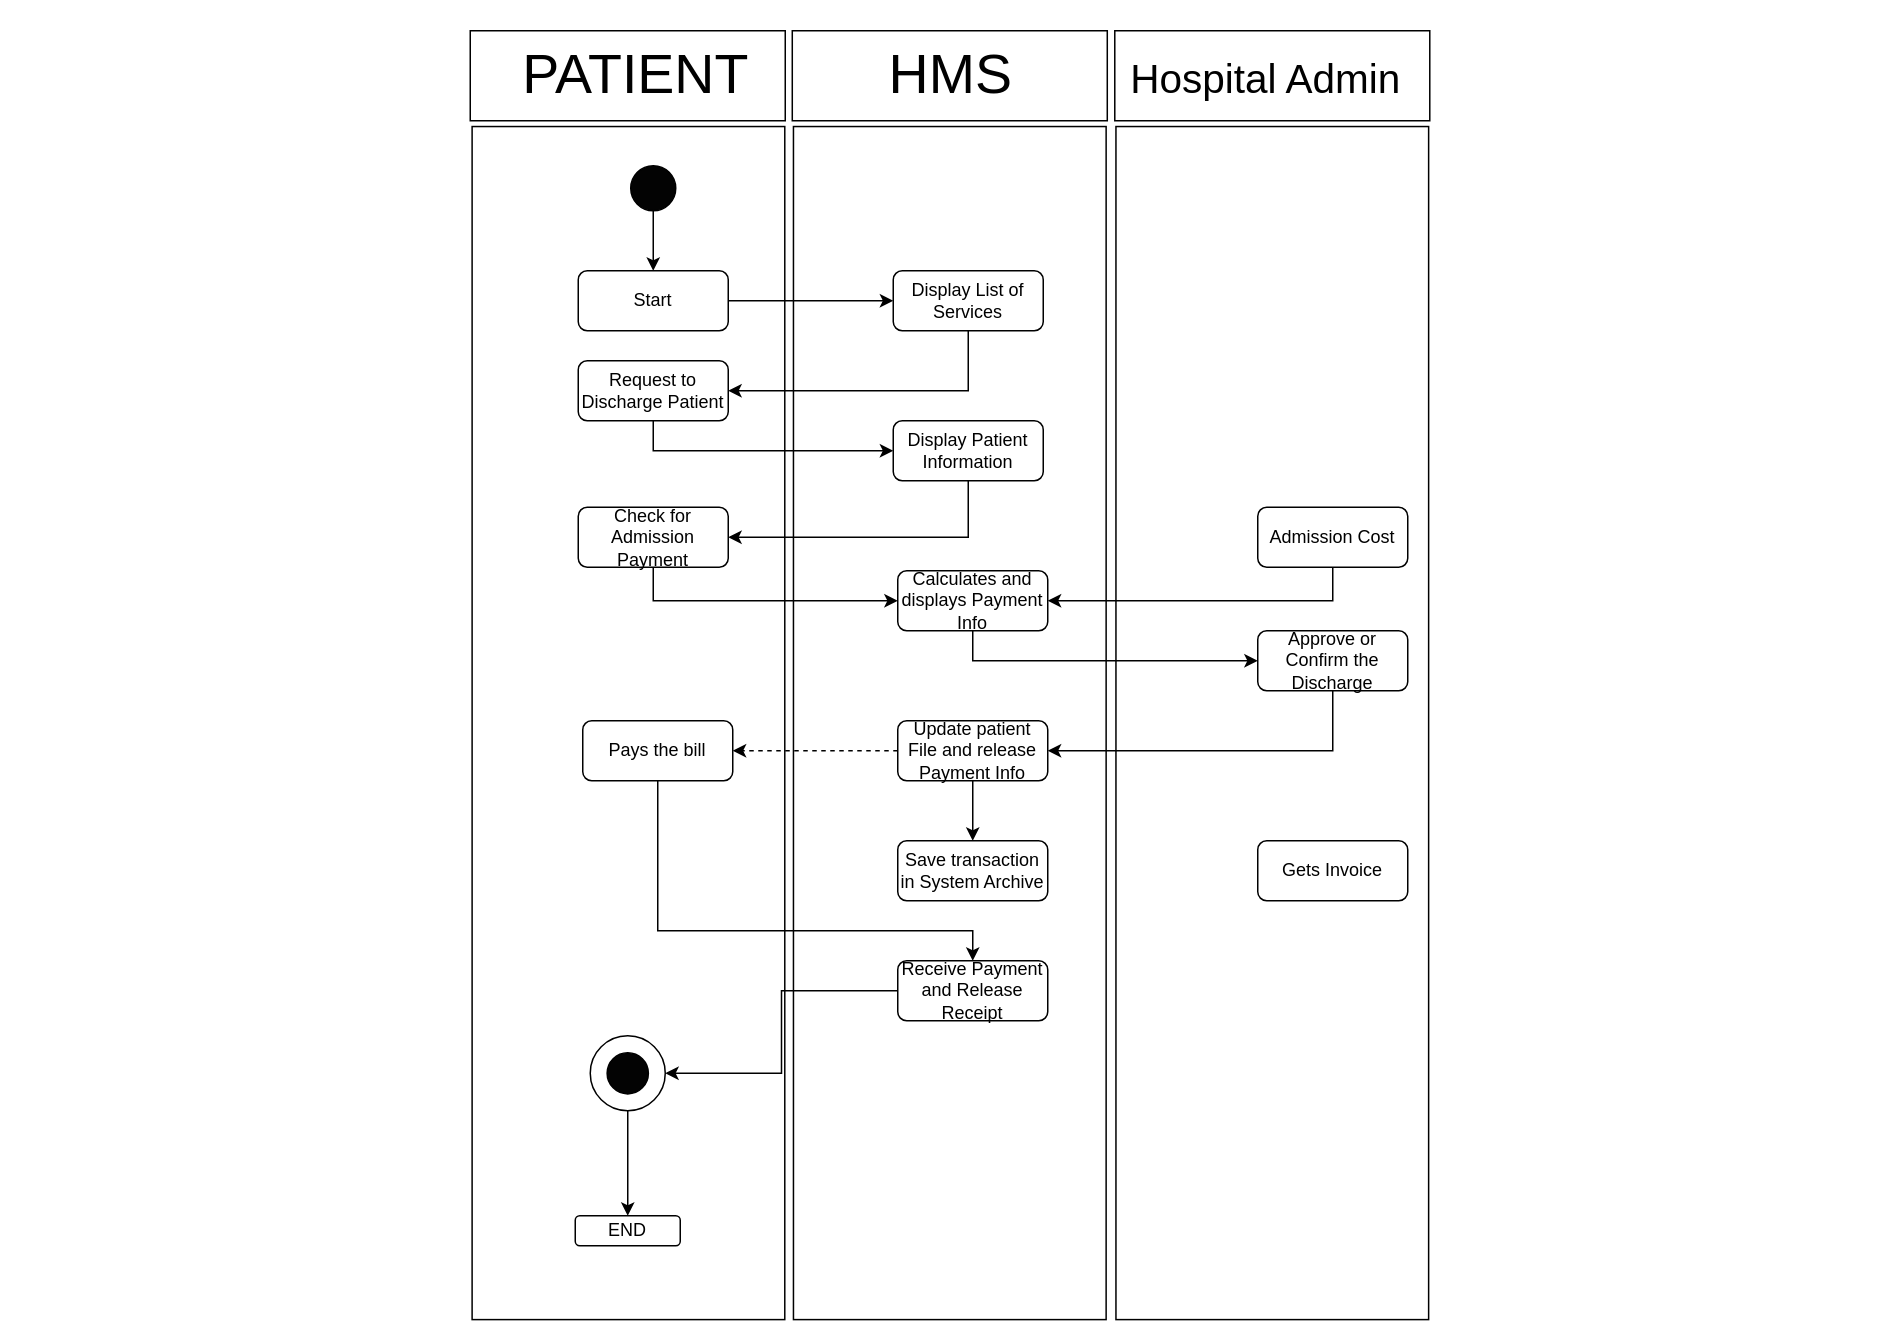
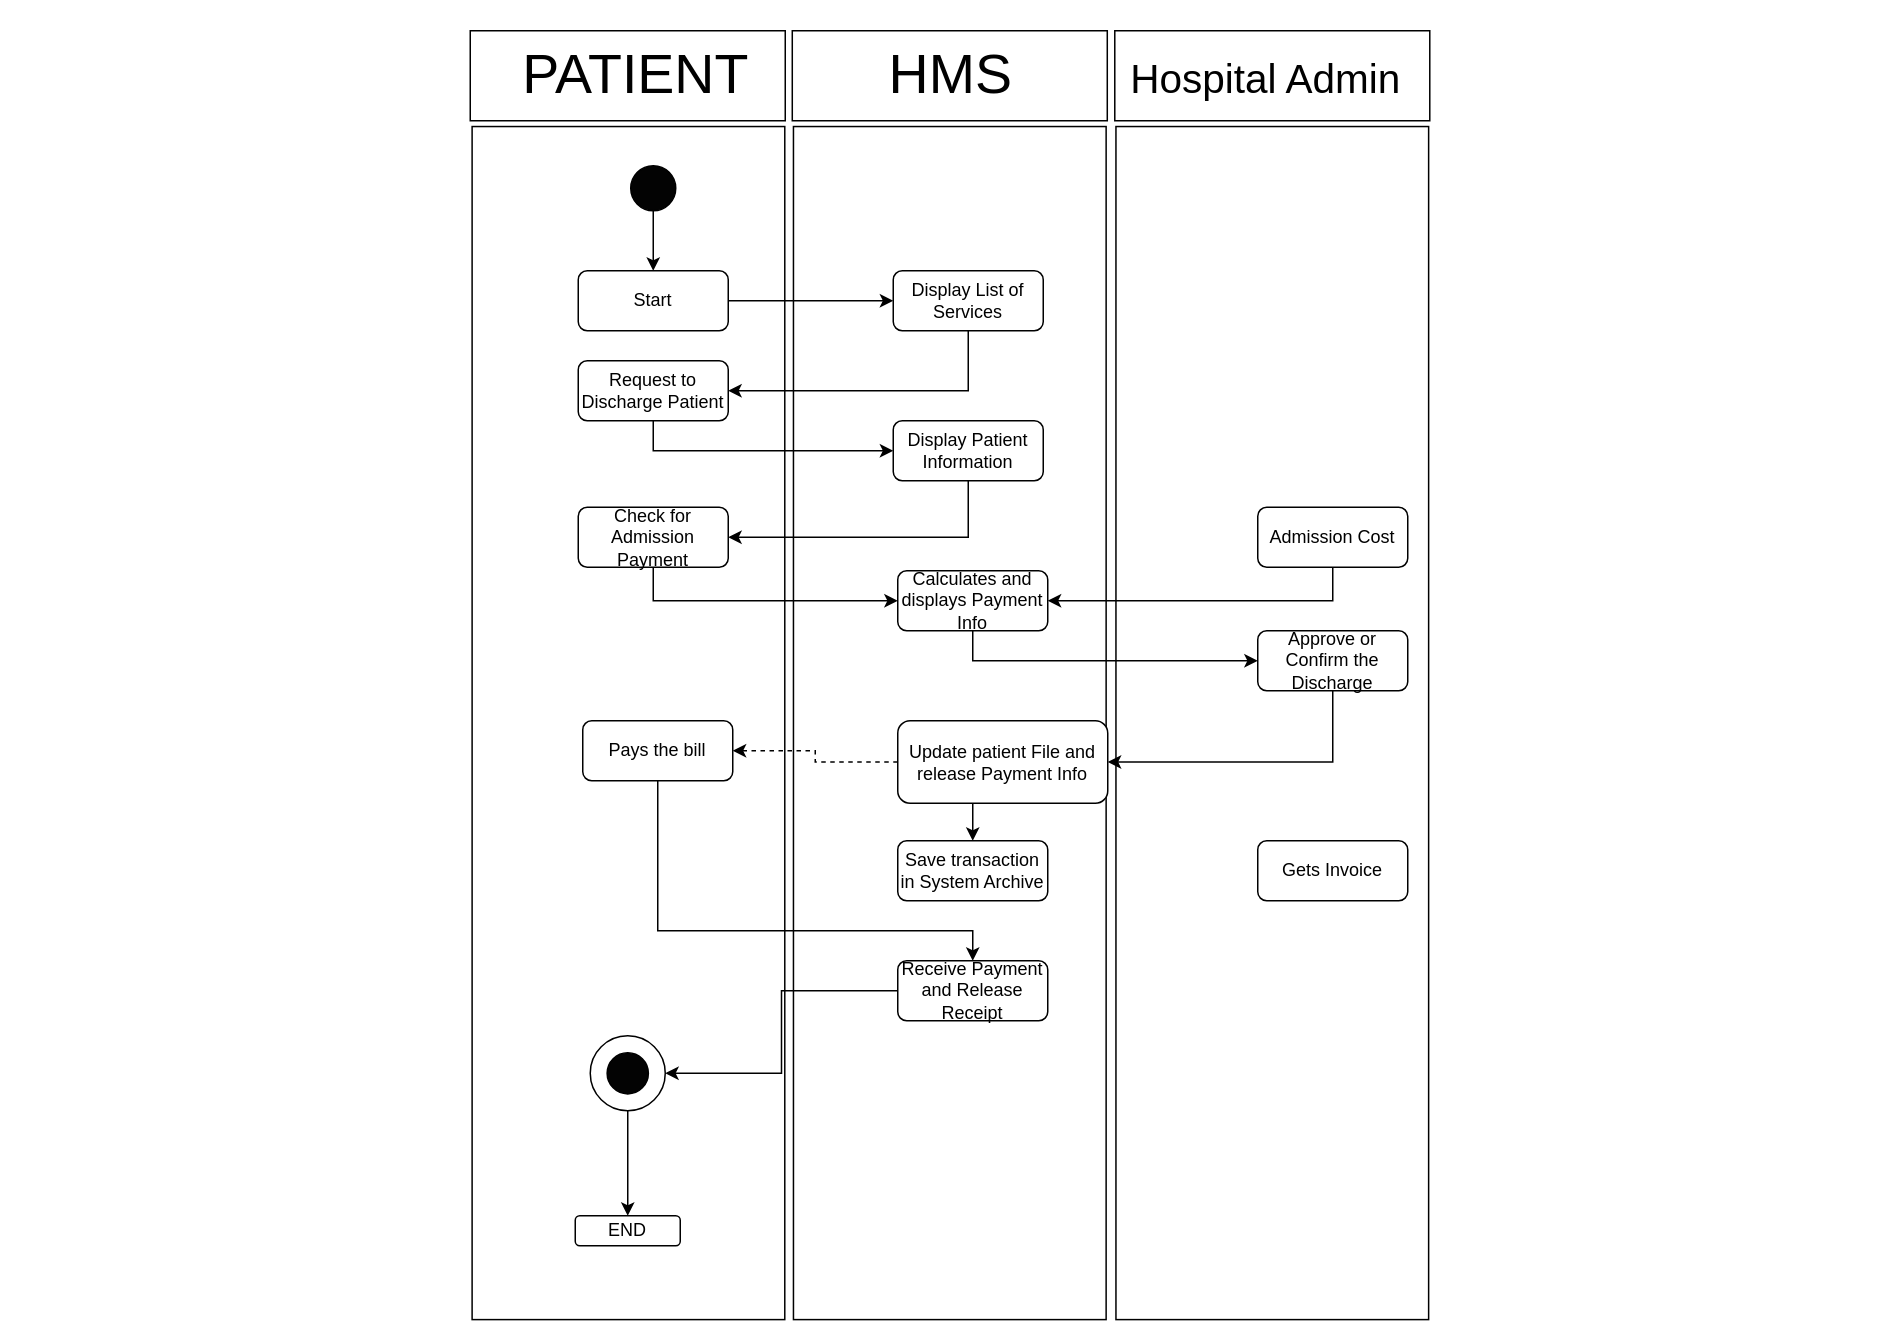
(973, 751) -> (1003, 762)
